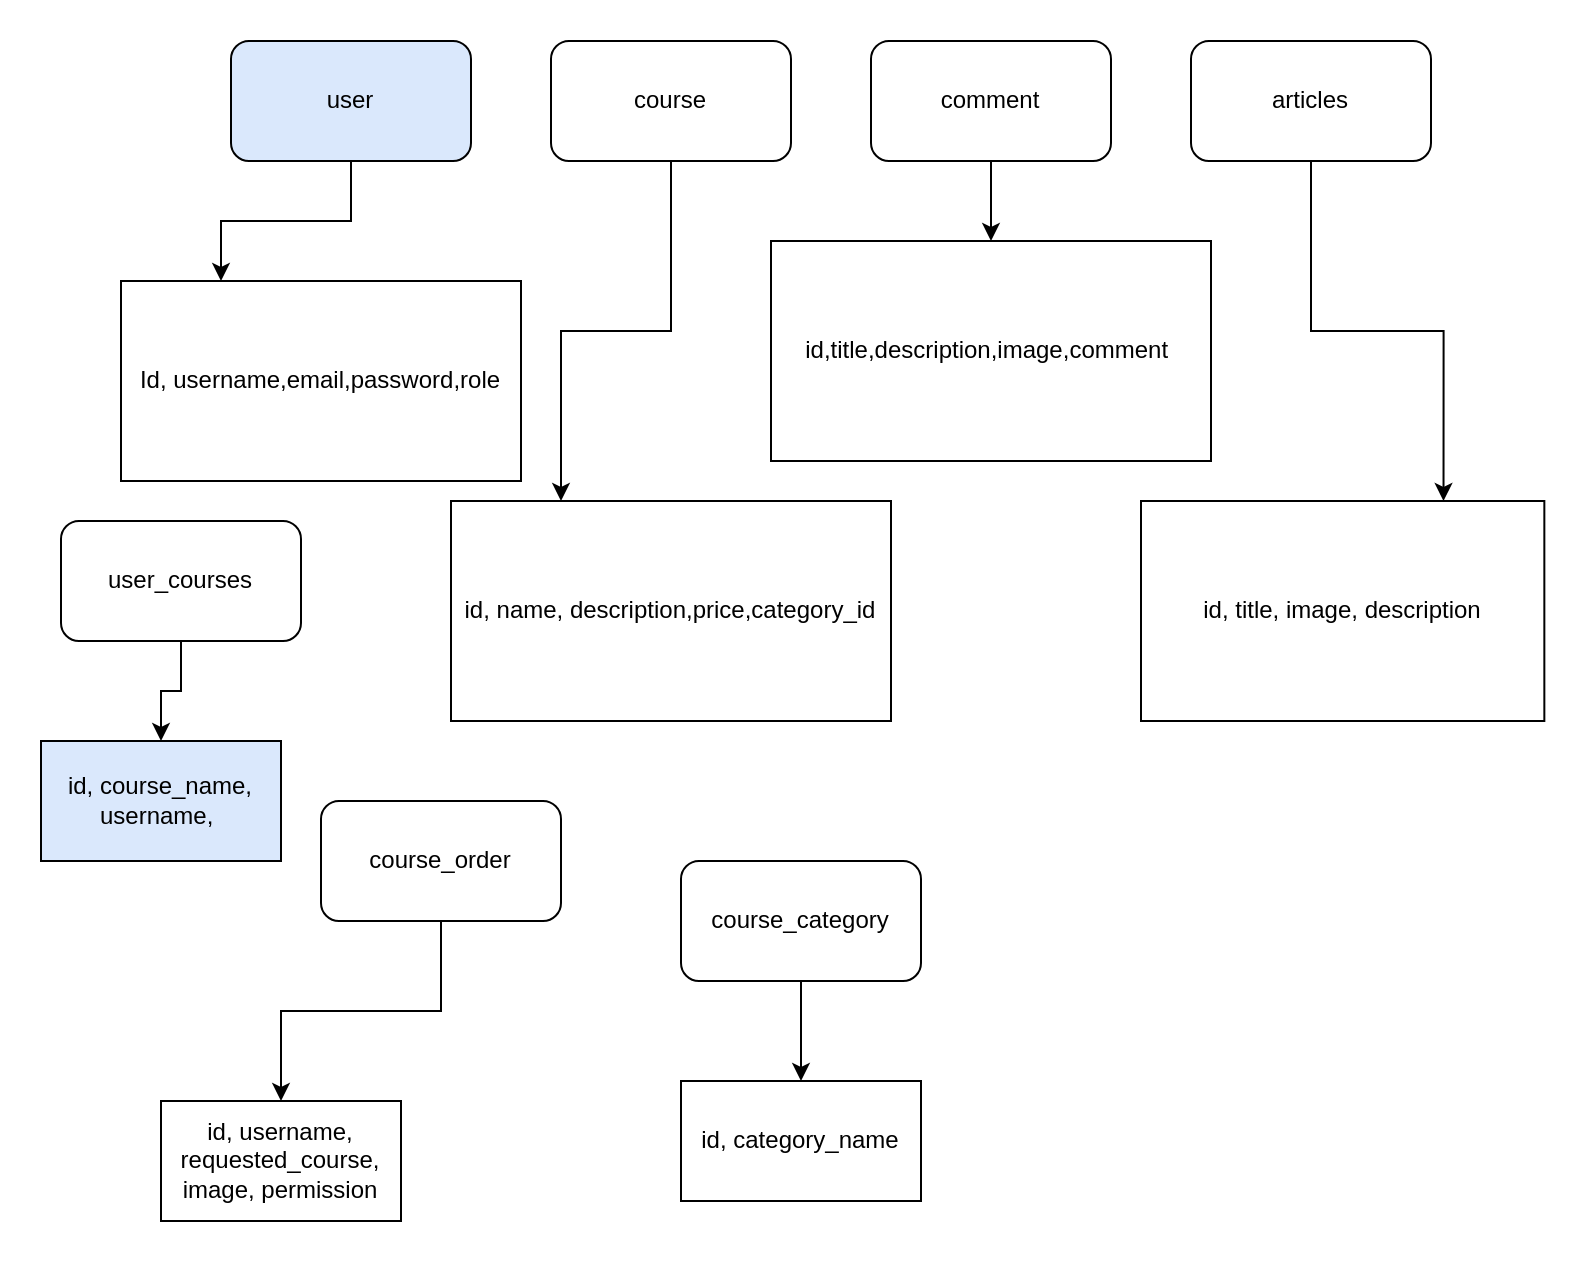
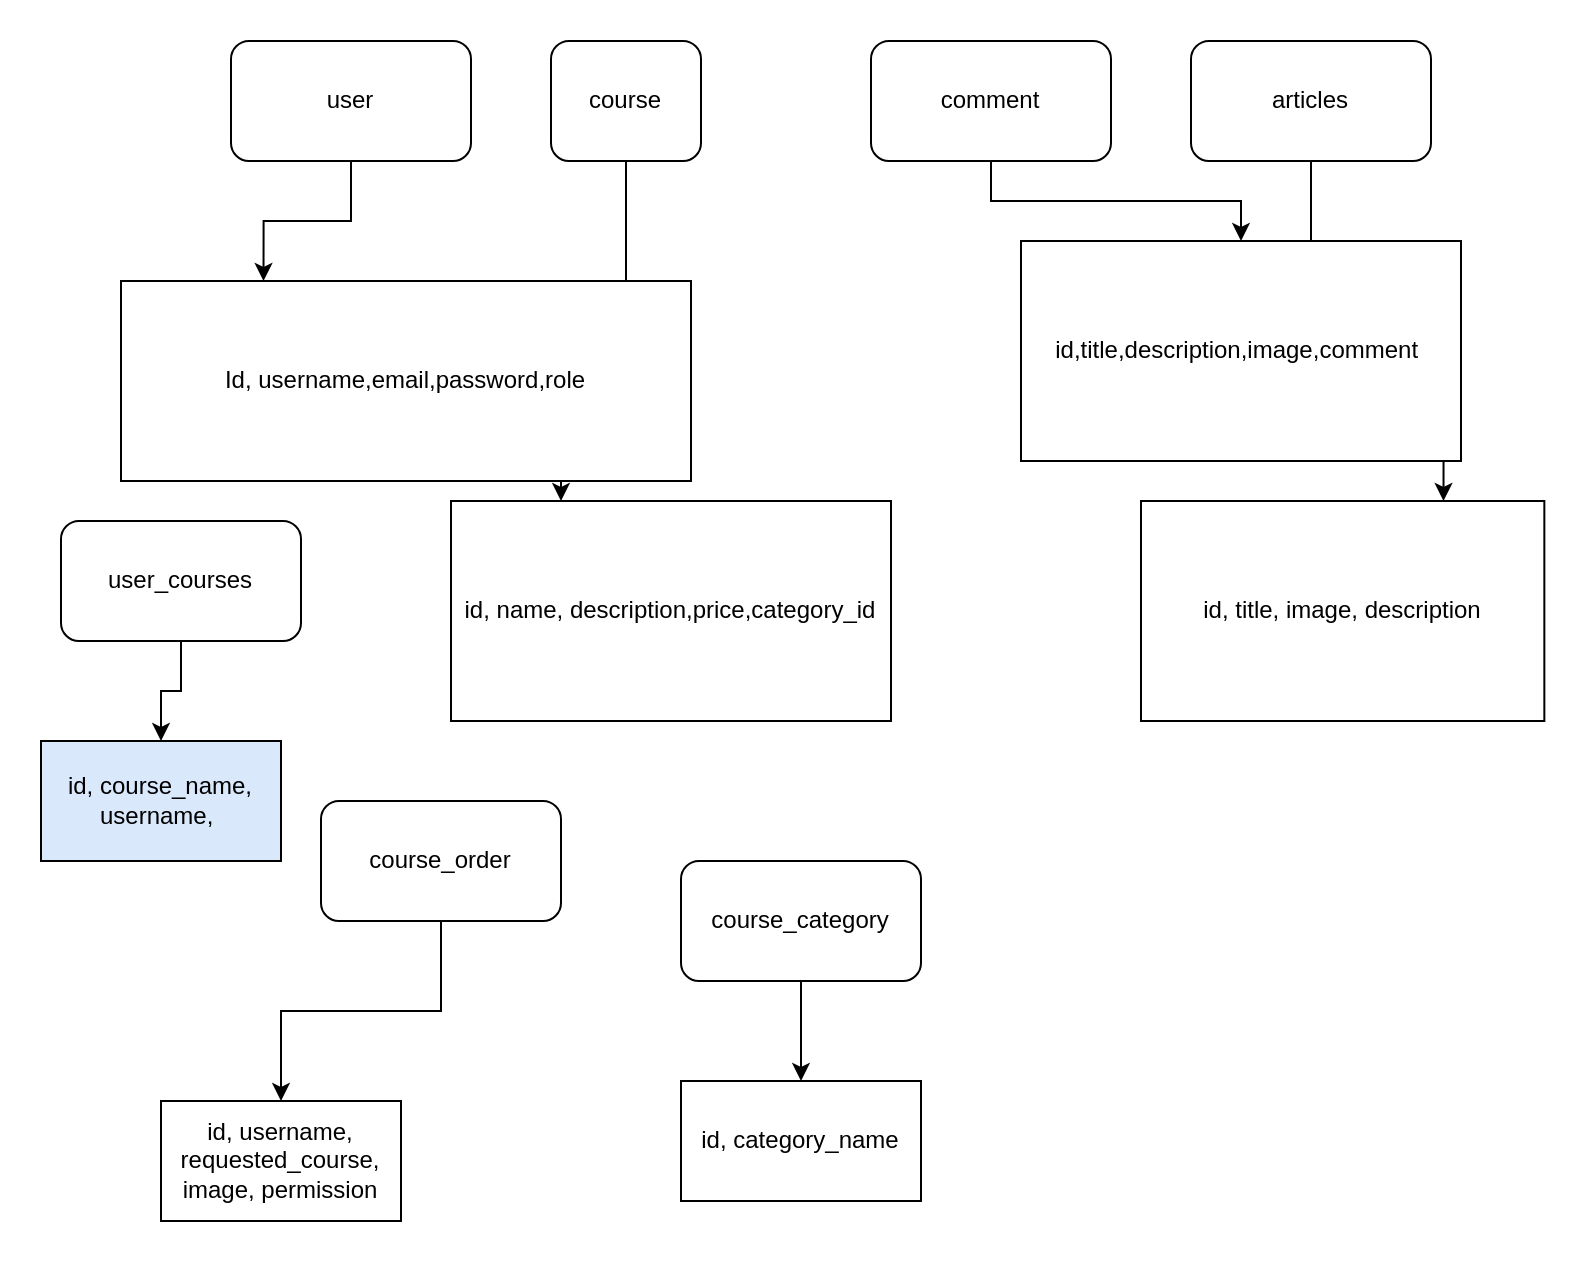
(351, 101) -> (351, 101)
(671, 101) -> (626, 101)
(991, 351) -> (1241, 351)
(321, 381) -> (406, 381)
